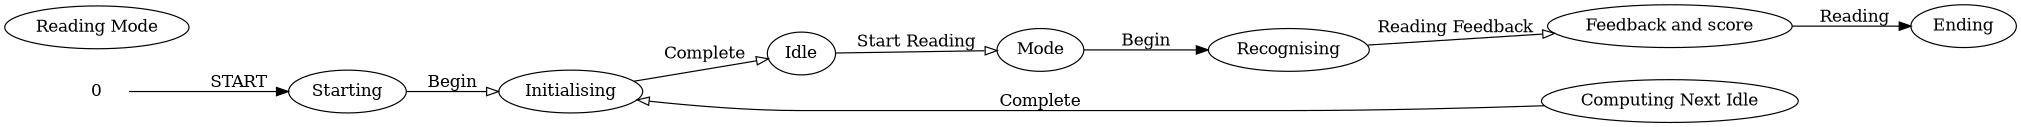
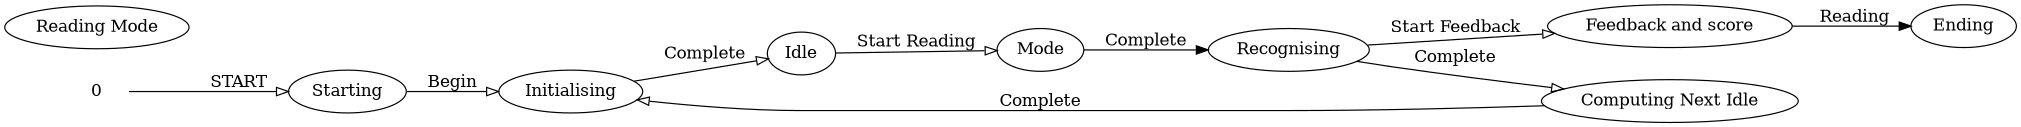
(1455, 28) -> (1455, 28)
(1146, 41) -> (1146, 41)
none -> (1454, 75)
(203, 92) -> (203, 92)
